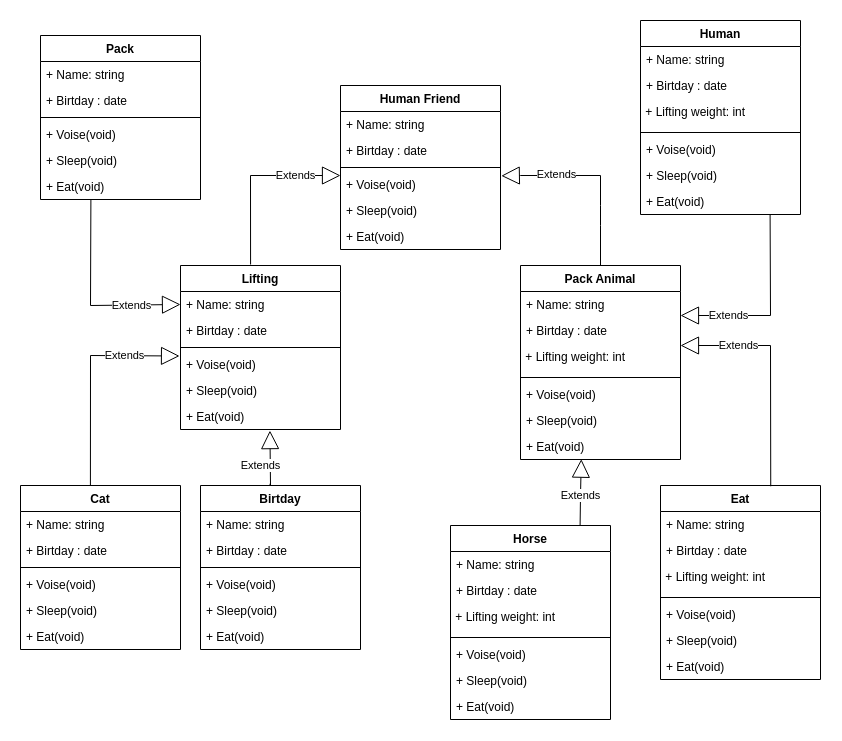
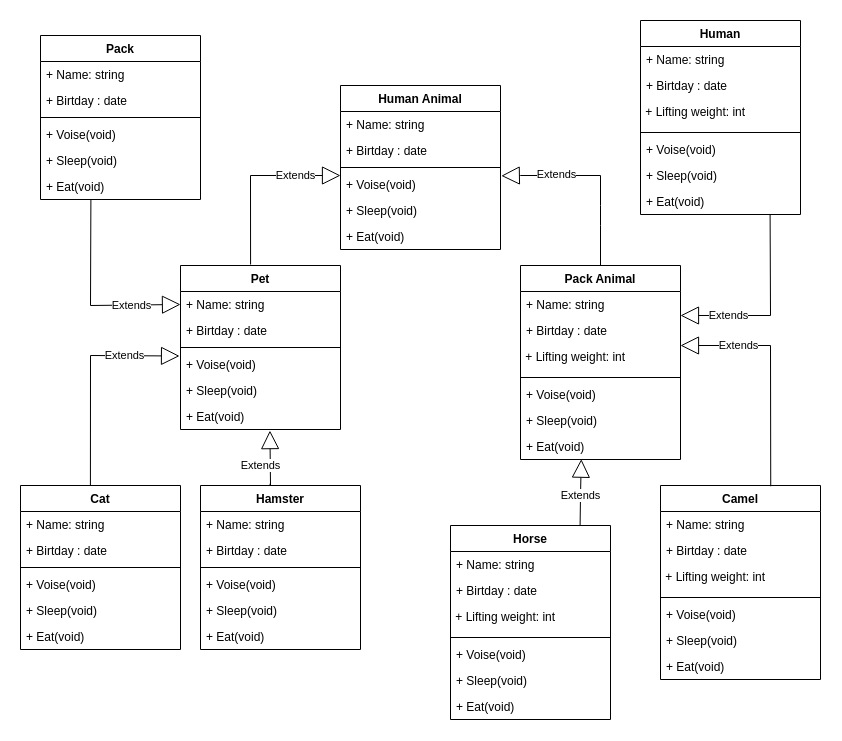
(420, 99) -> (420, 99)
(260, 279) -> (260, 279)
(280, 499) -> (280, 499)
(740, 499) -> (740, 499)
